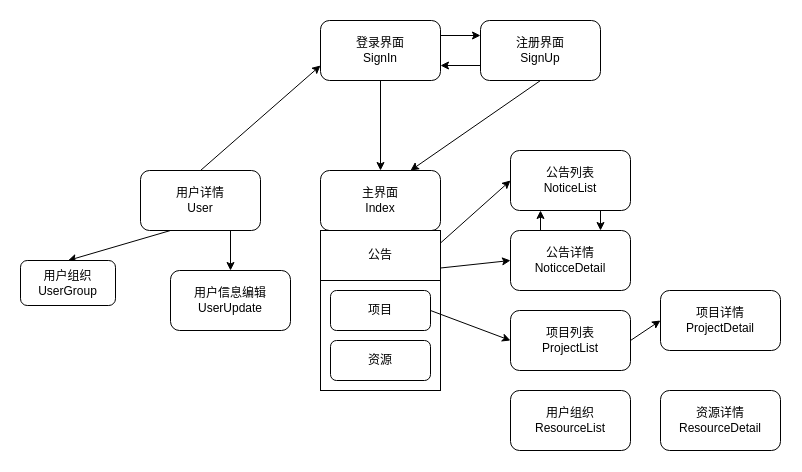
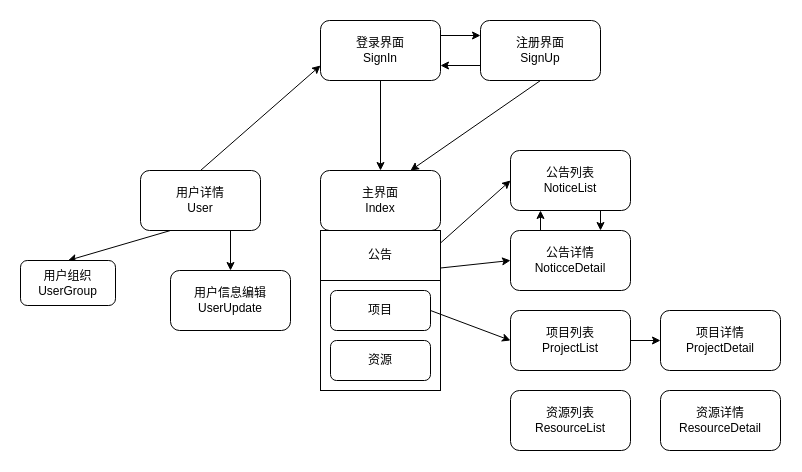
(721, 321) -> (721, 341)
(571, 421) -> (571, 421)
